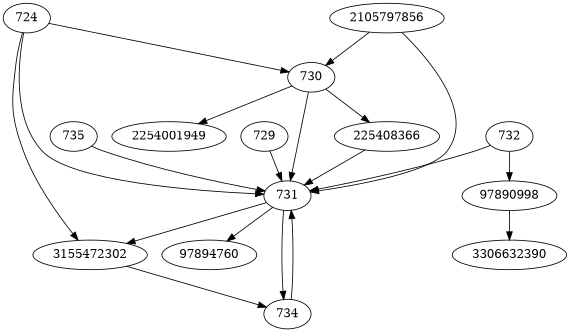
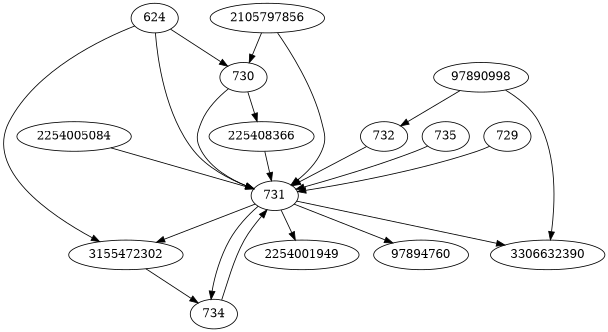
(27, 18) -> (155, 18)
(249, 103) -> (286, 221)
none -> (74, 136)
(509, 162) -> (434, 106)
none -> (397, 222)
